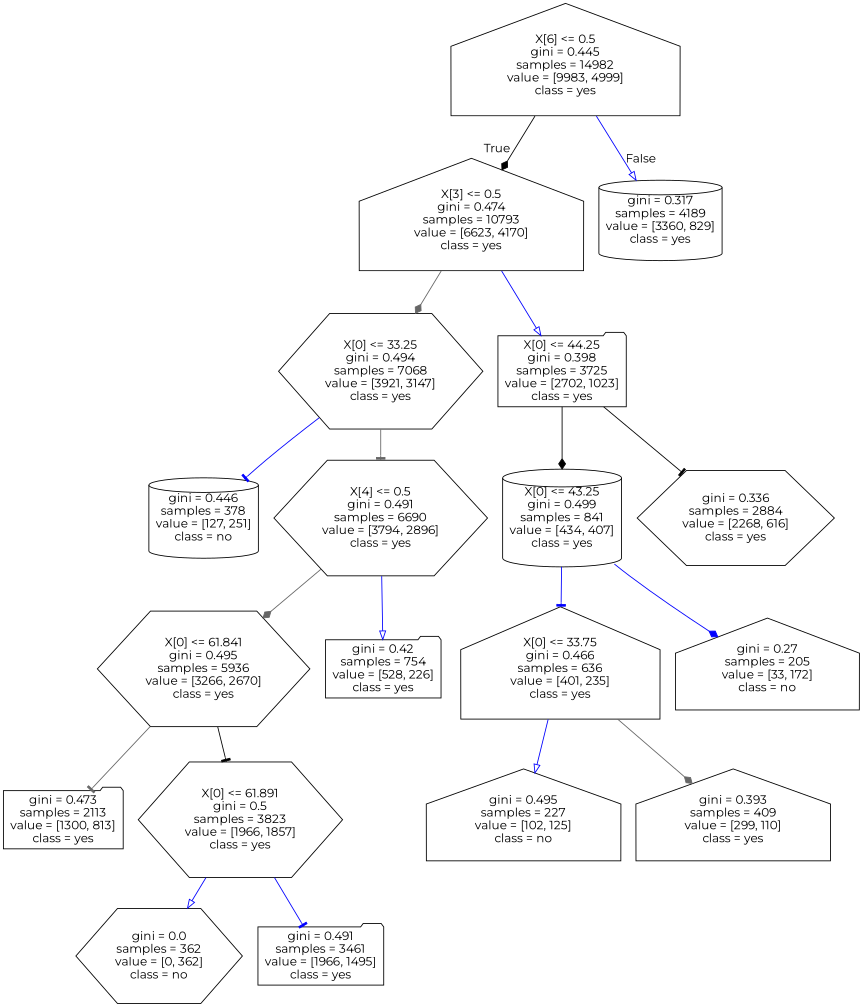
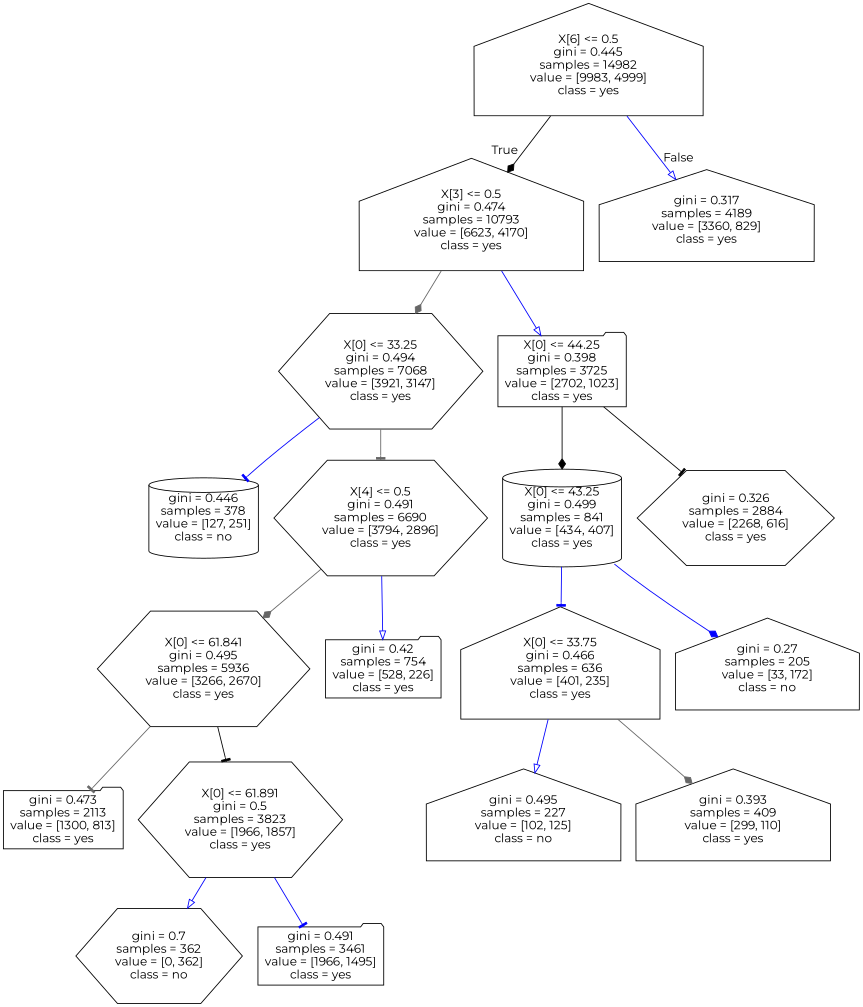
(660, 220) -> (707, 220)
(736, 518) -> (736, 518)
(159, 956) -> (159, 956)
